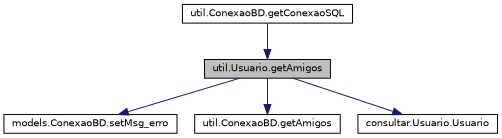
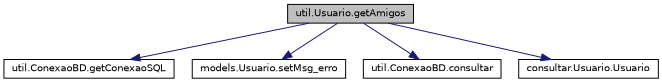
(267, 36) -> (225, 40)
(90, 124) -> (269, 69)
(267, 124) -> (432, 69)
